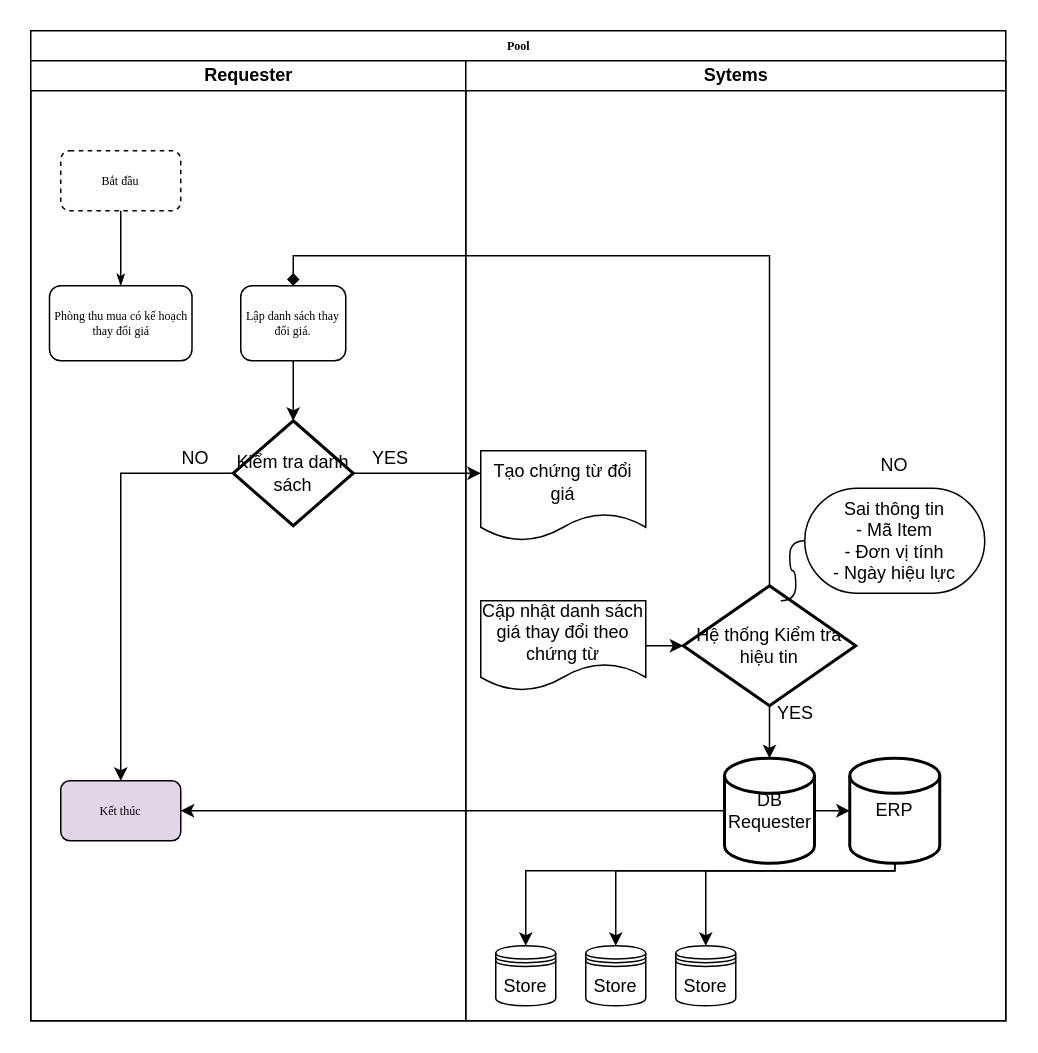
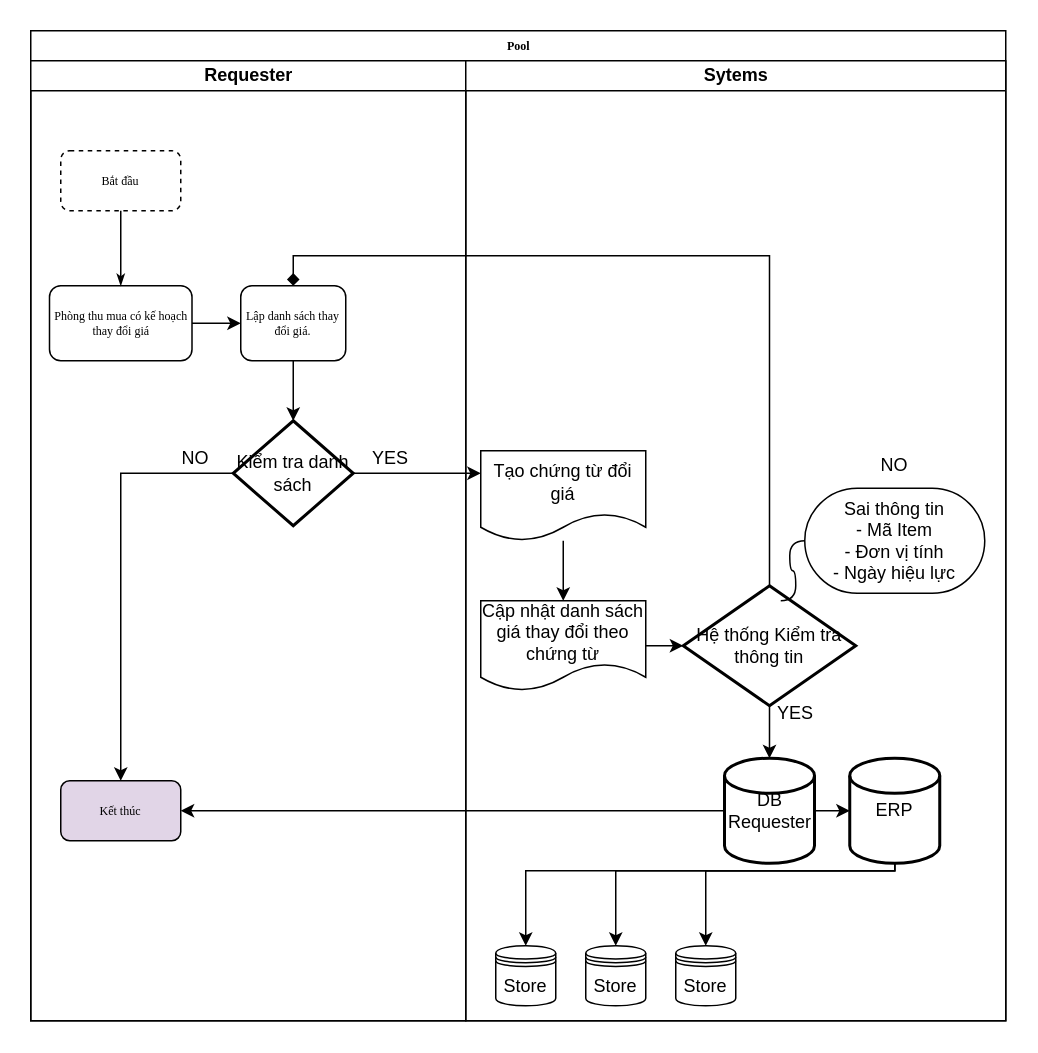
none -> (222, 323)
none -> (563, 566)
(770, 646) -> (770, 646)
